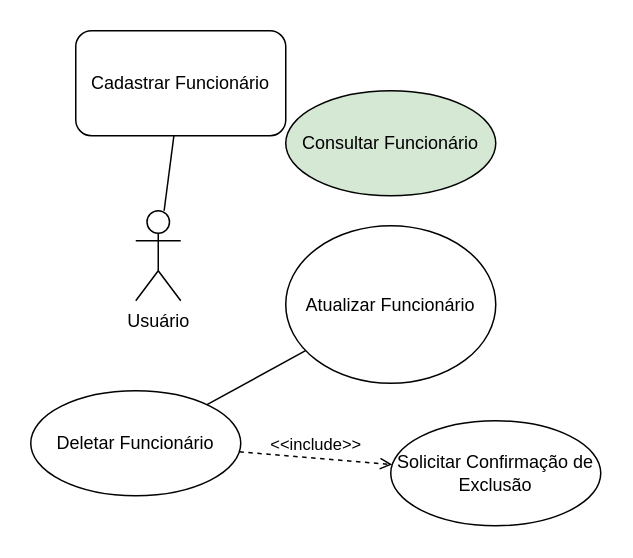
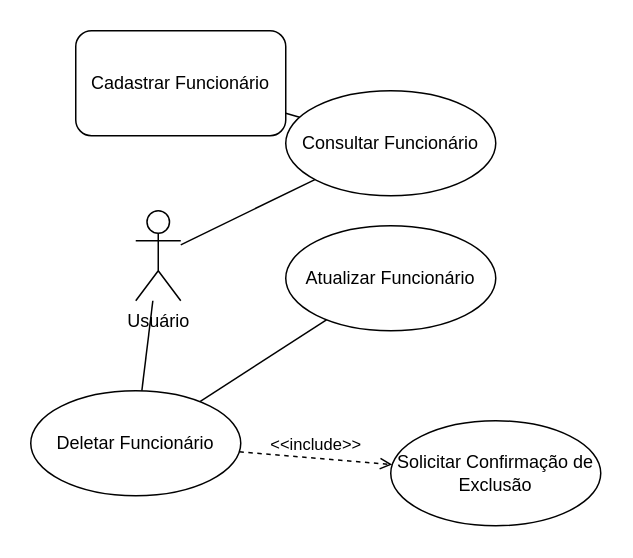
(391, 143) -> (391, 143)
(169, 173) -> (293, 115)
none -> (248, 212)
(391, 305) -> (391, 278)
none -> (147, 346)
